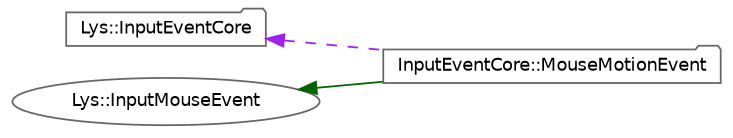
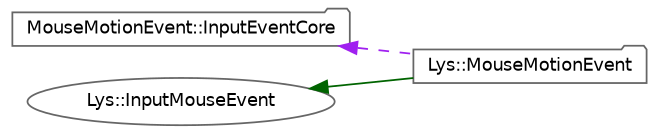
(166, 29) -> (181, 29)
(552, 66) -> (530, 66)
